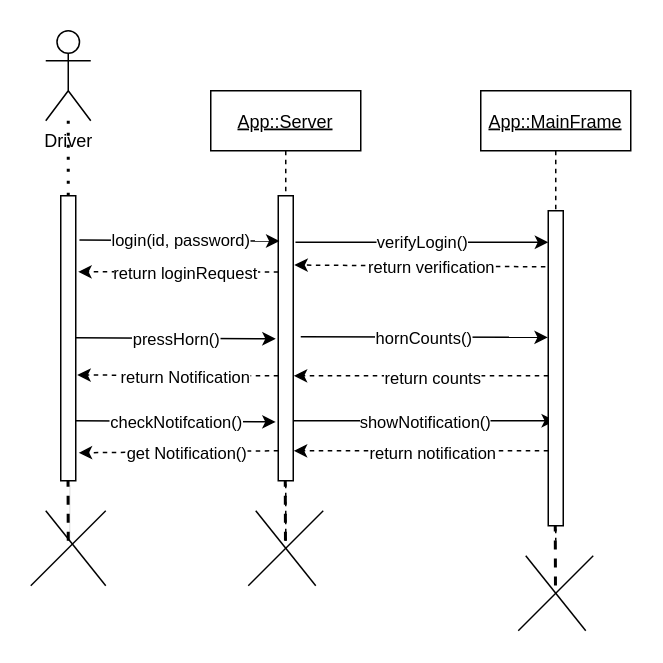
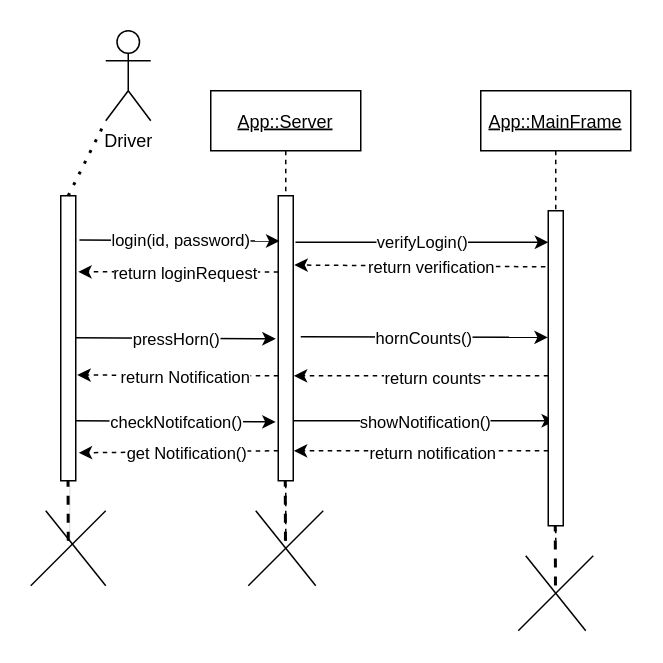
(68, 76) -> (128, 76)
